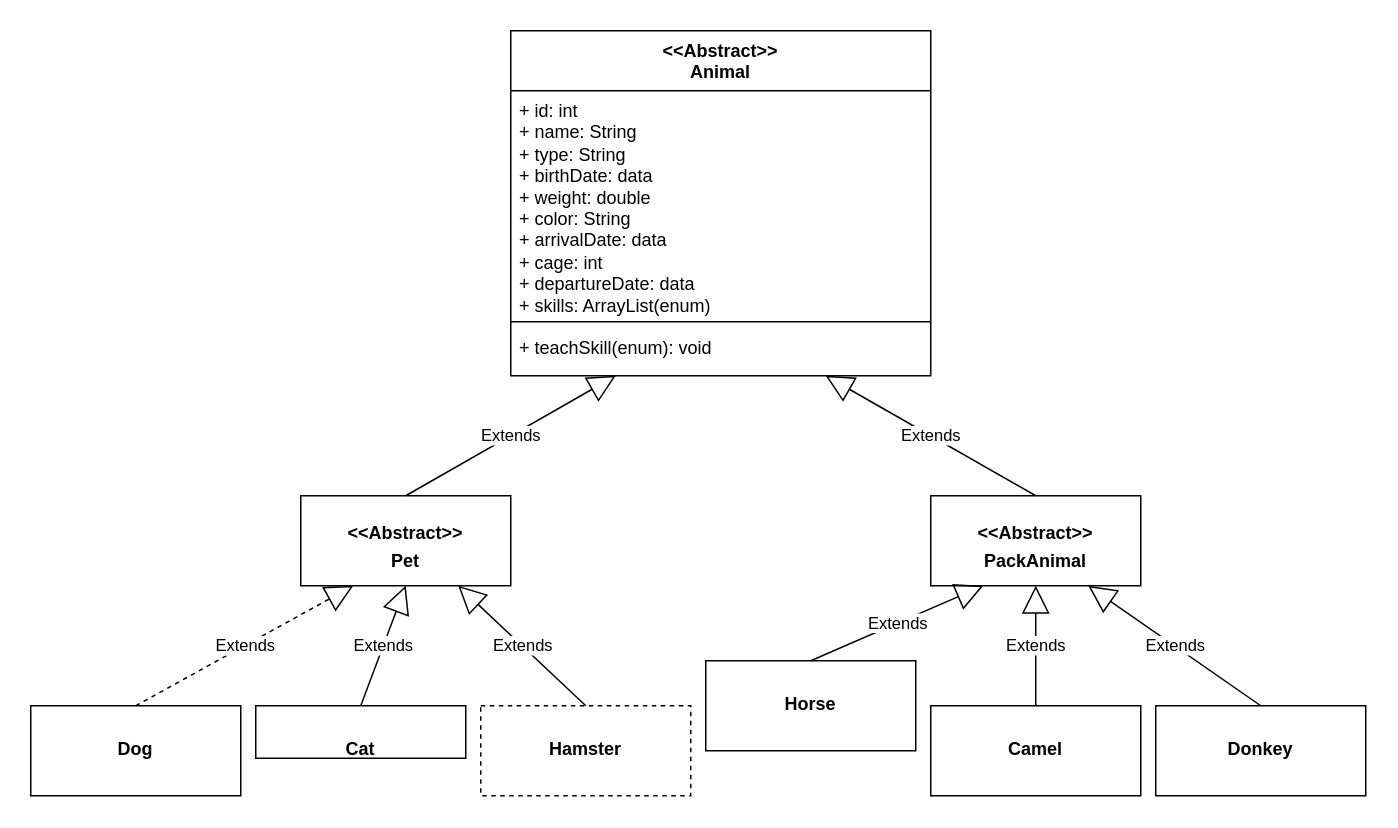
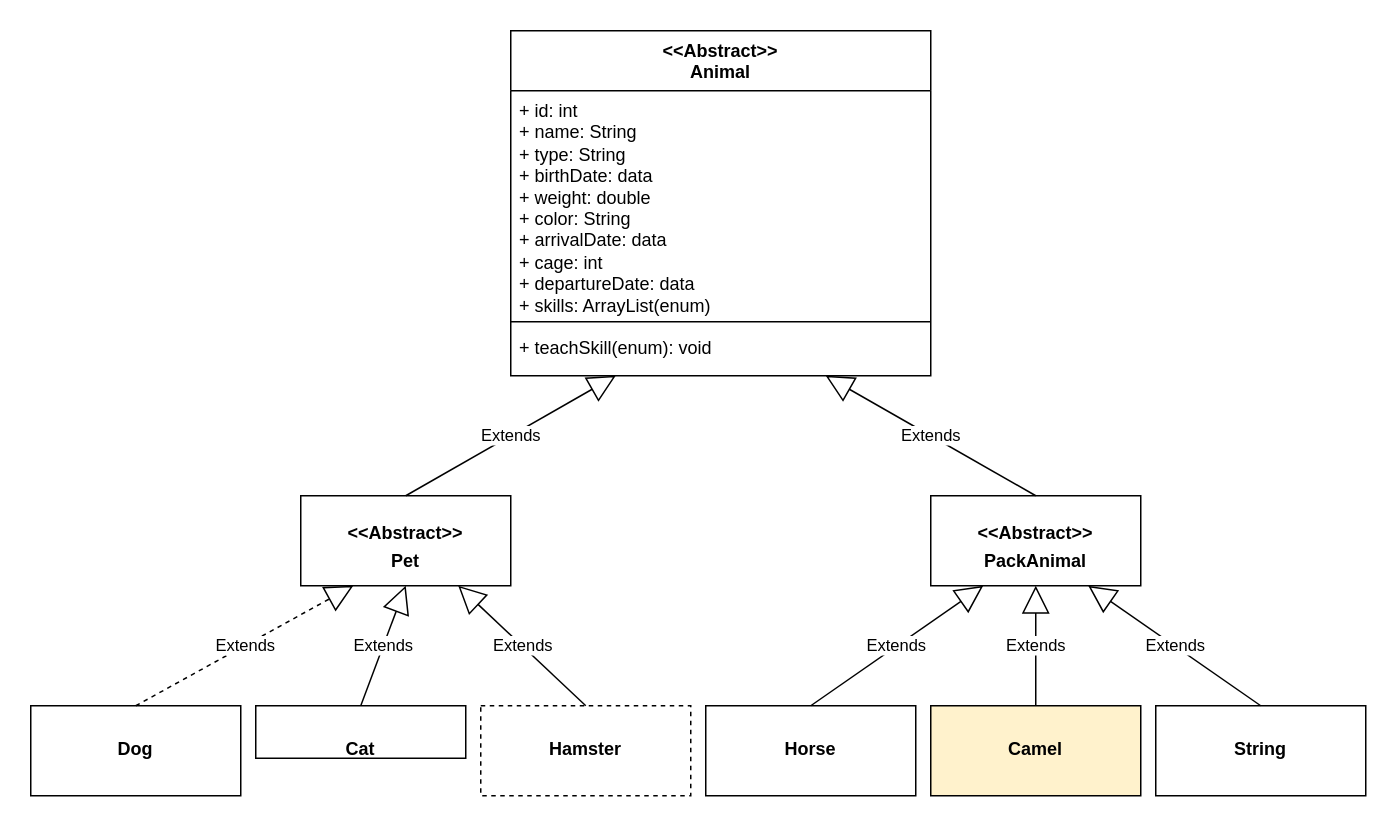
(811, 706) -> (811, 751)
(1186, 717) -> (1184, 717)
(1036, 751) -> (1036, 751)
